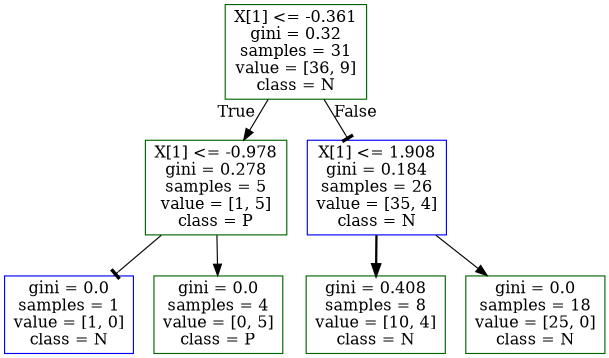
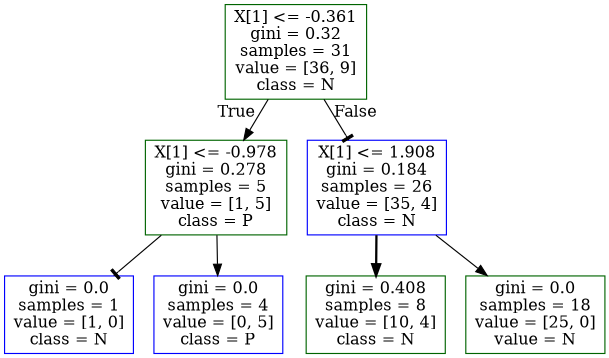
(218, 315) -> (218, 315)
(535, 315) -> (535, 315)
